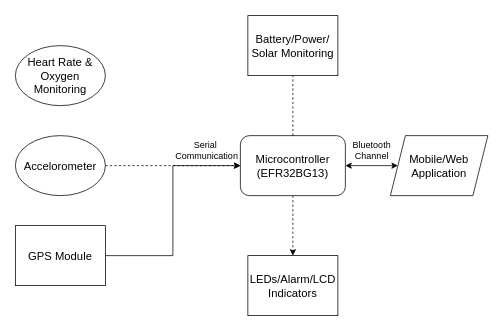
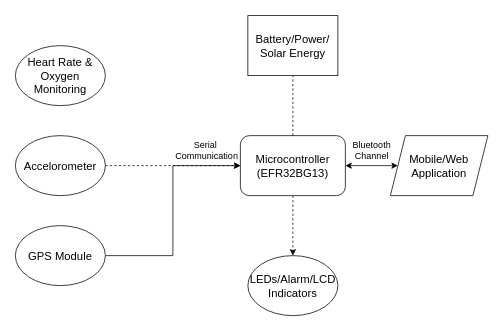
(293, 45) -> (293, 45)
(60, 255) -> (60, 255)
(293, 285) -> (293, 285)
